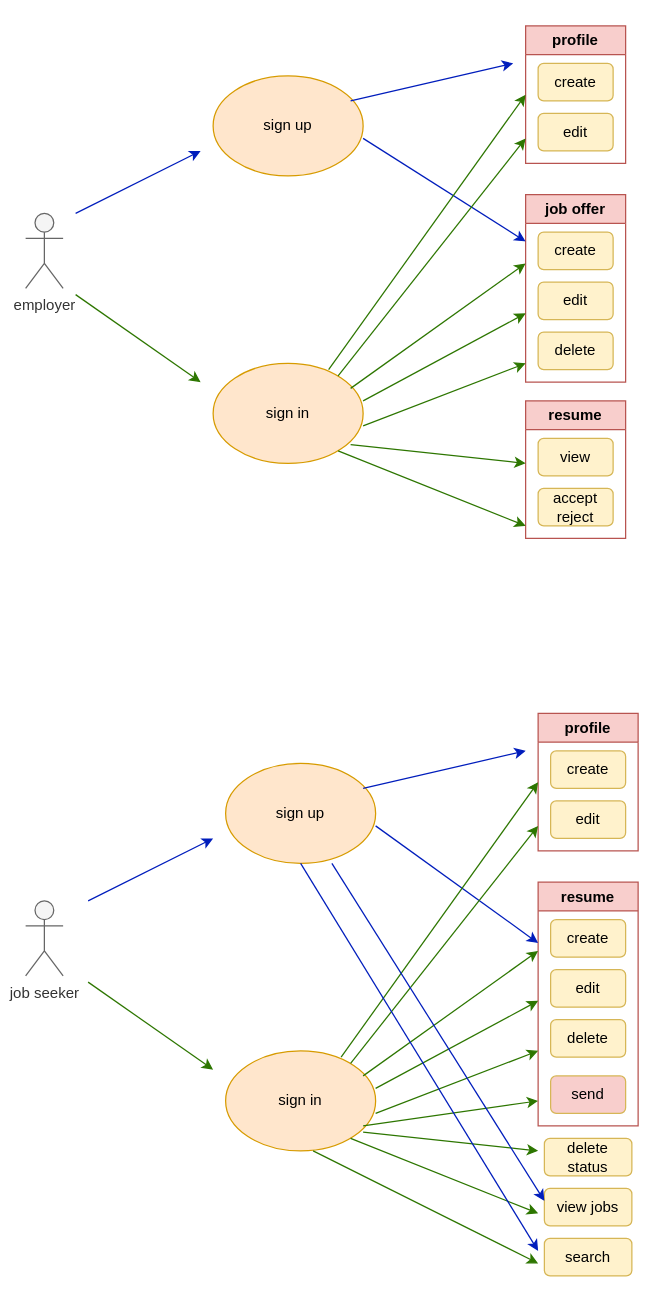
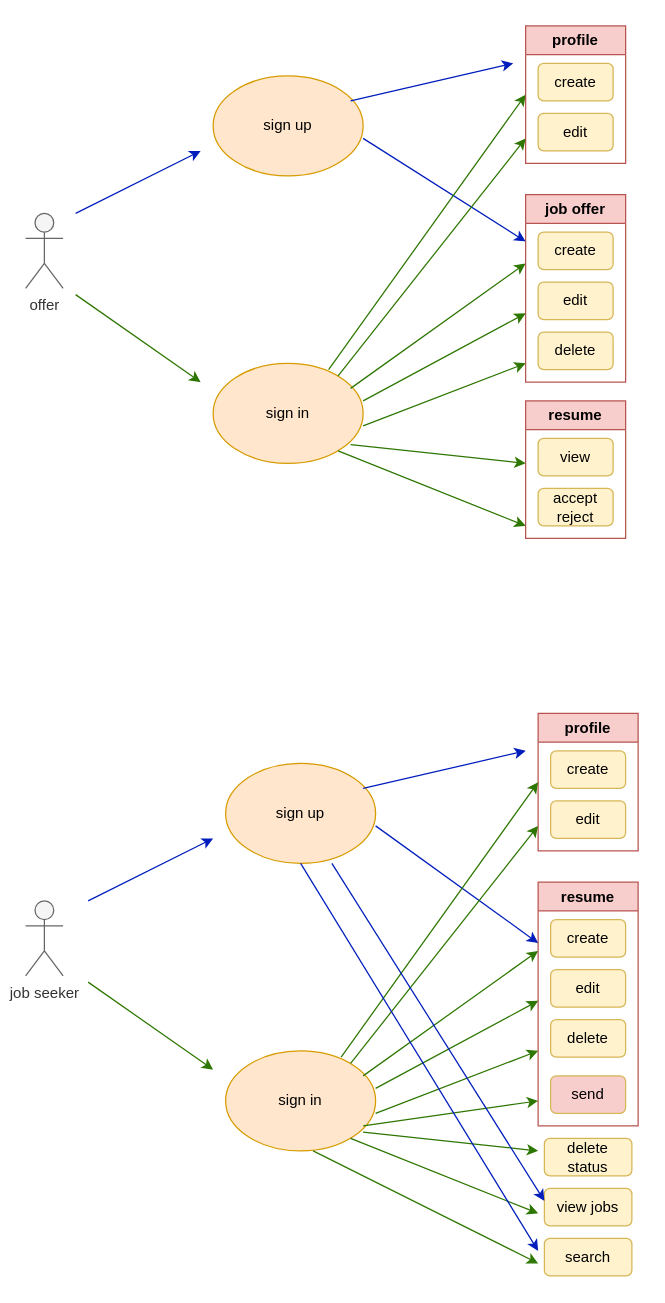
(45, 306) -> (45, 306)
